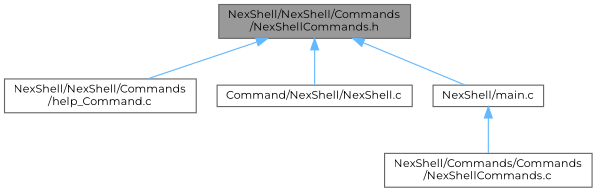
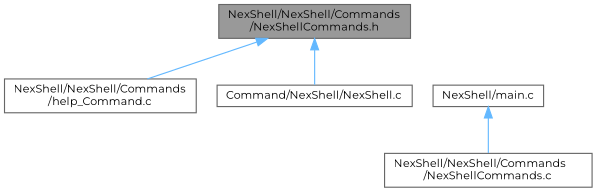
(414, 64) -> none
(488, 170) -> (488, 170)
